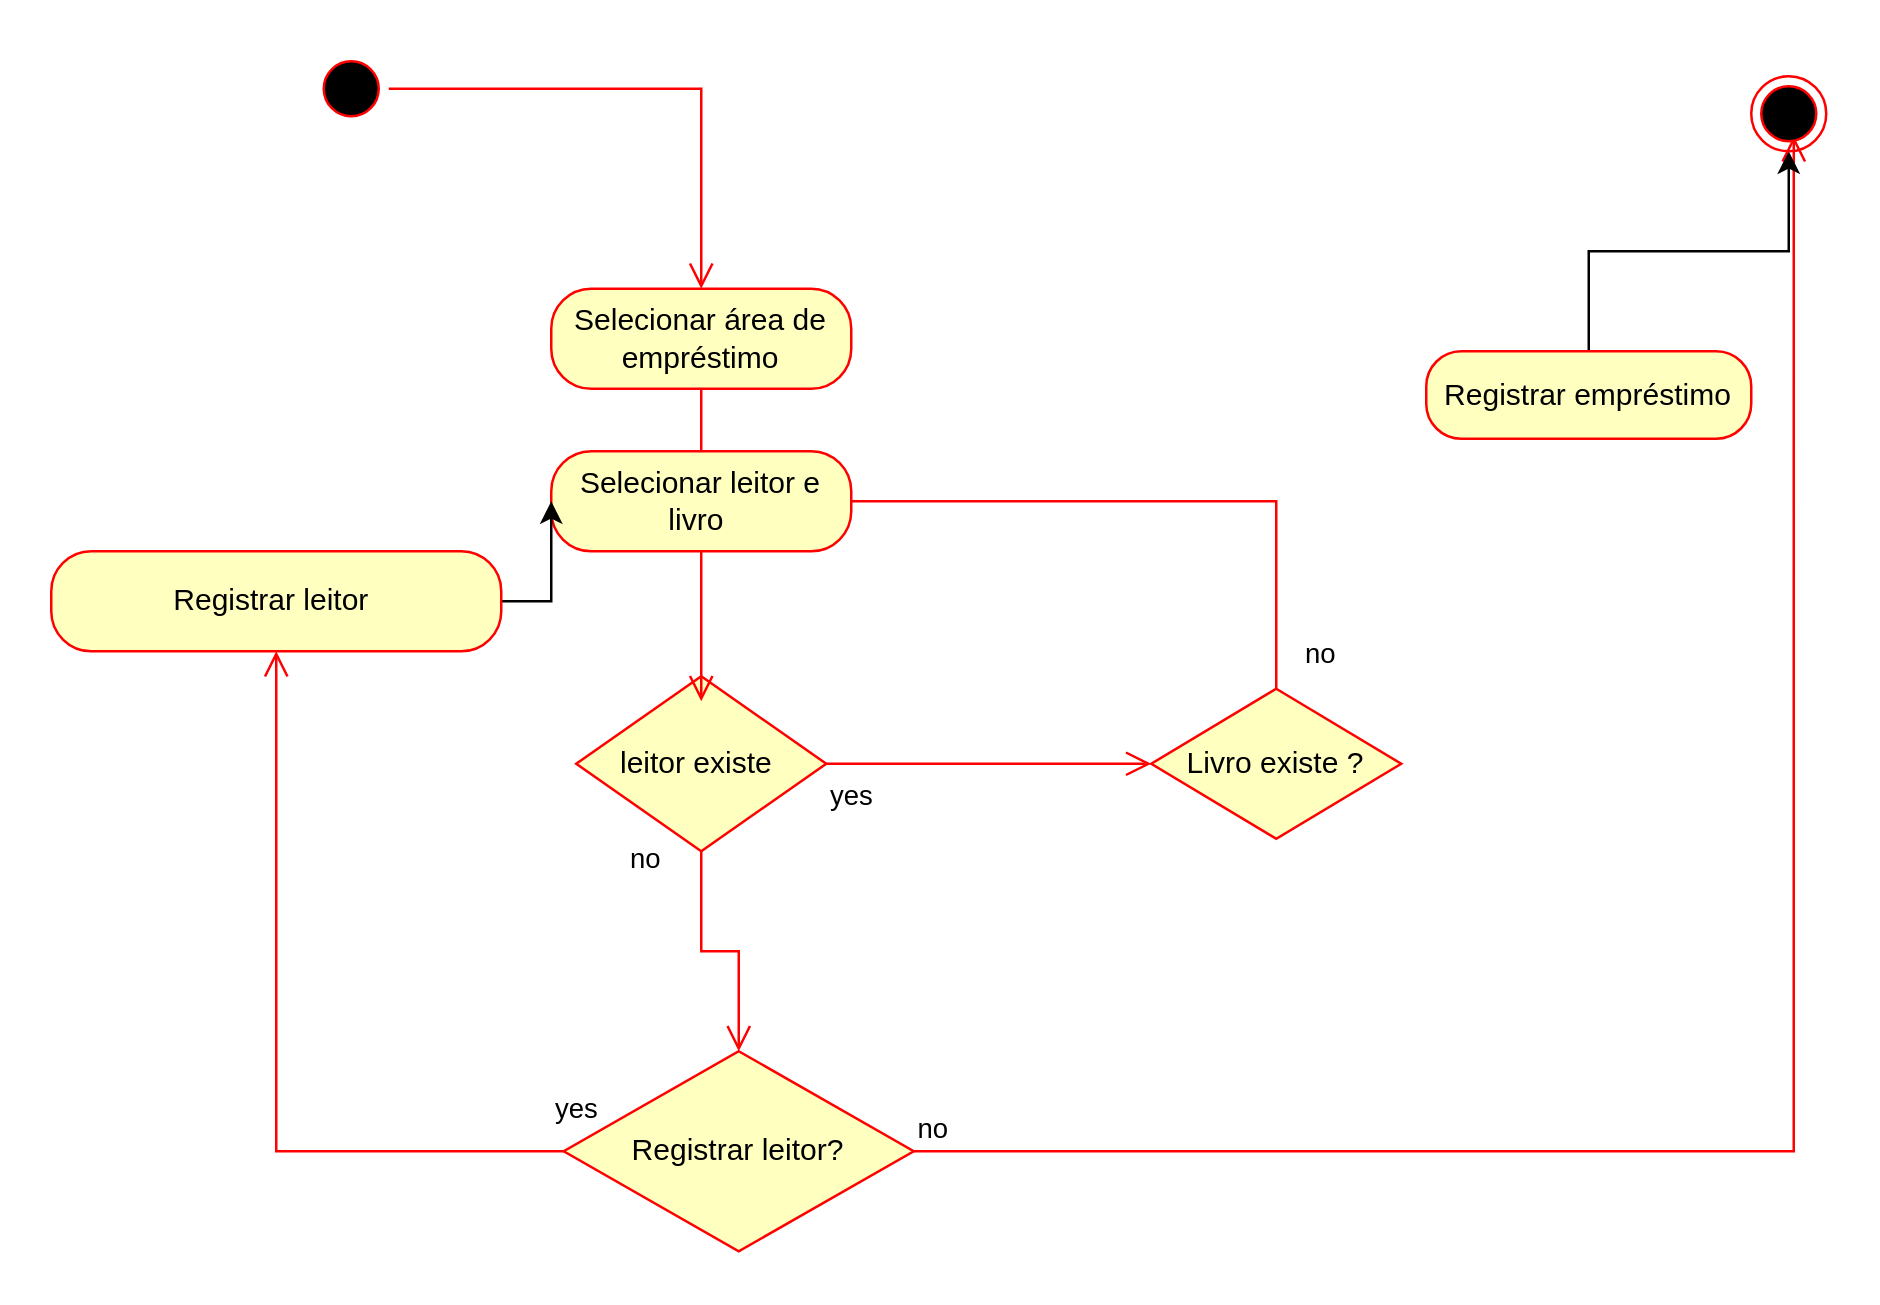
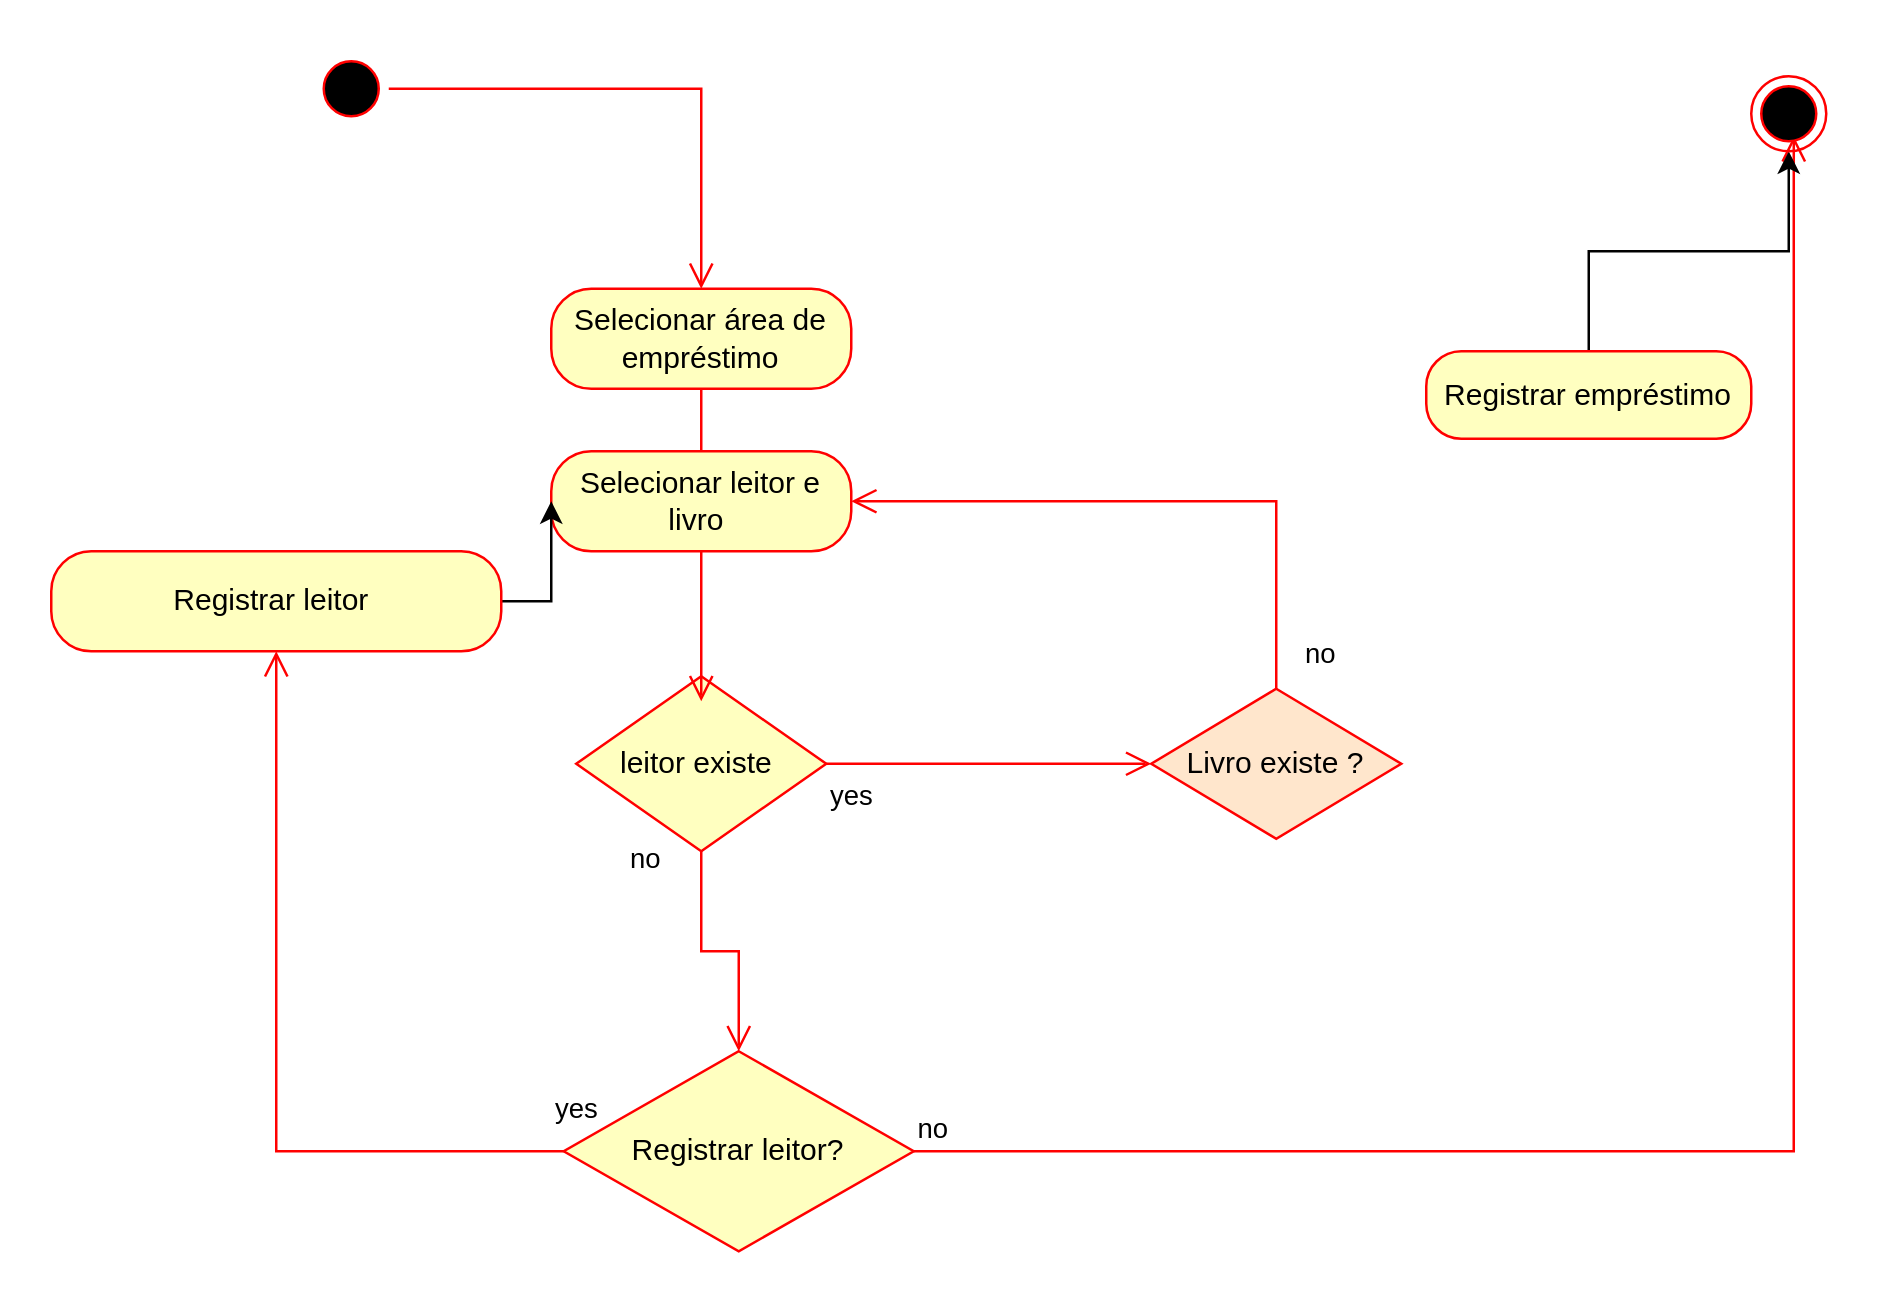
(858, 501) -> (860, 501)
(1276, 764) -> (1276, 764)
